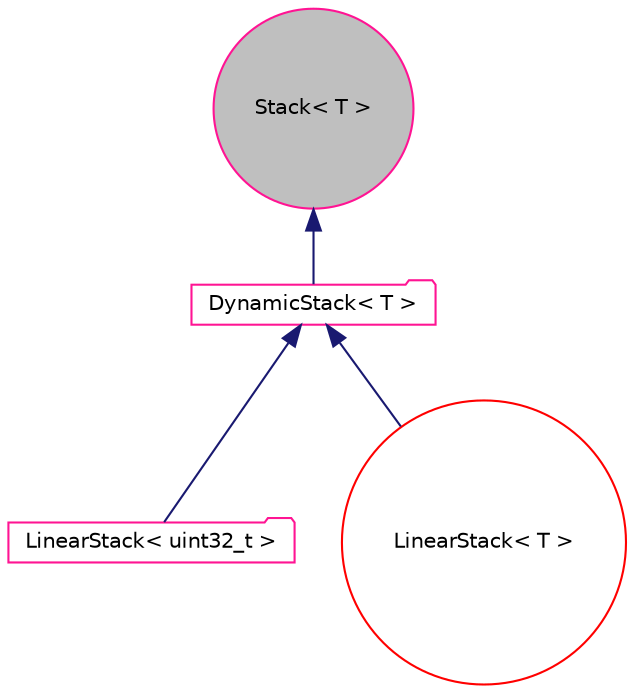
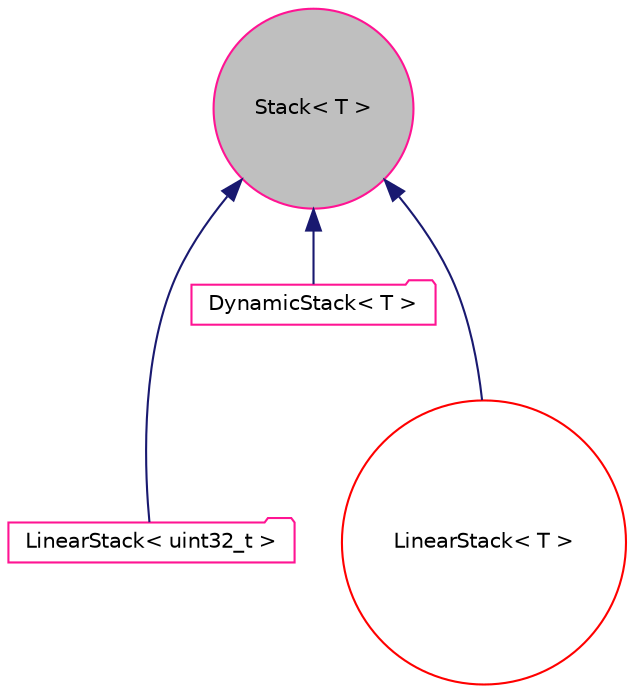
(370, 385) -> (457, 291)
(226, 433) -> (154, 350)
